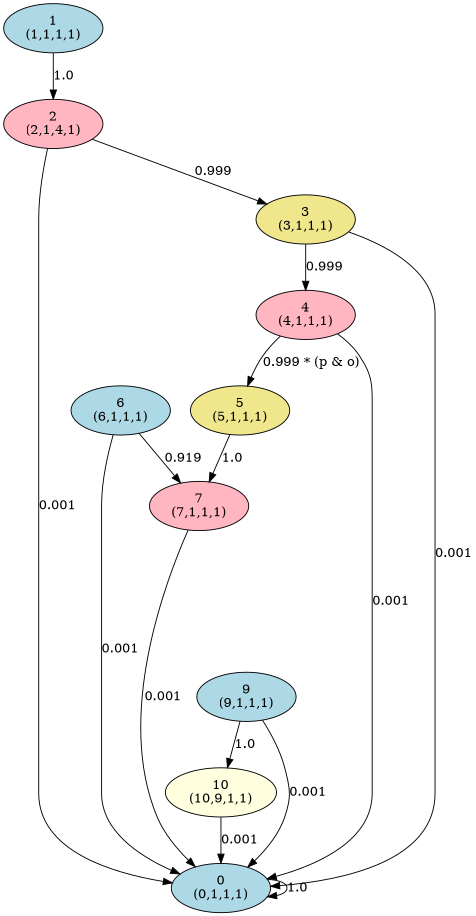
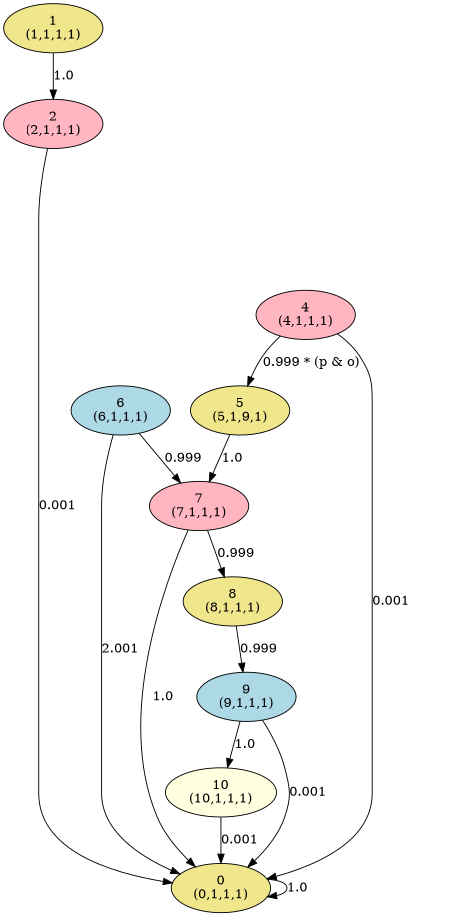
(53, 28) -> (53, 28)
(53, 124) -> (53, 124)
(306, 219) -> none
(240, 410) -> (240, 410)
(183, 458) -> (183, 458)
none -> (233, 601)
(120, 649) -> (120, 649)
(163, 697) -> (163, 697)
(221, 792) -> (221, 792)
(221, 888) -> (221, 888)
